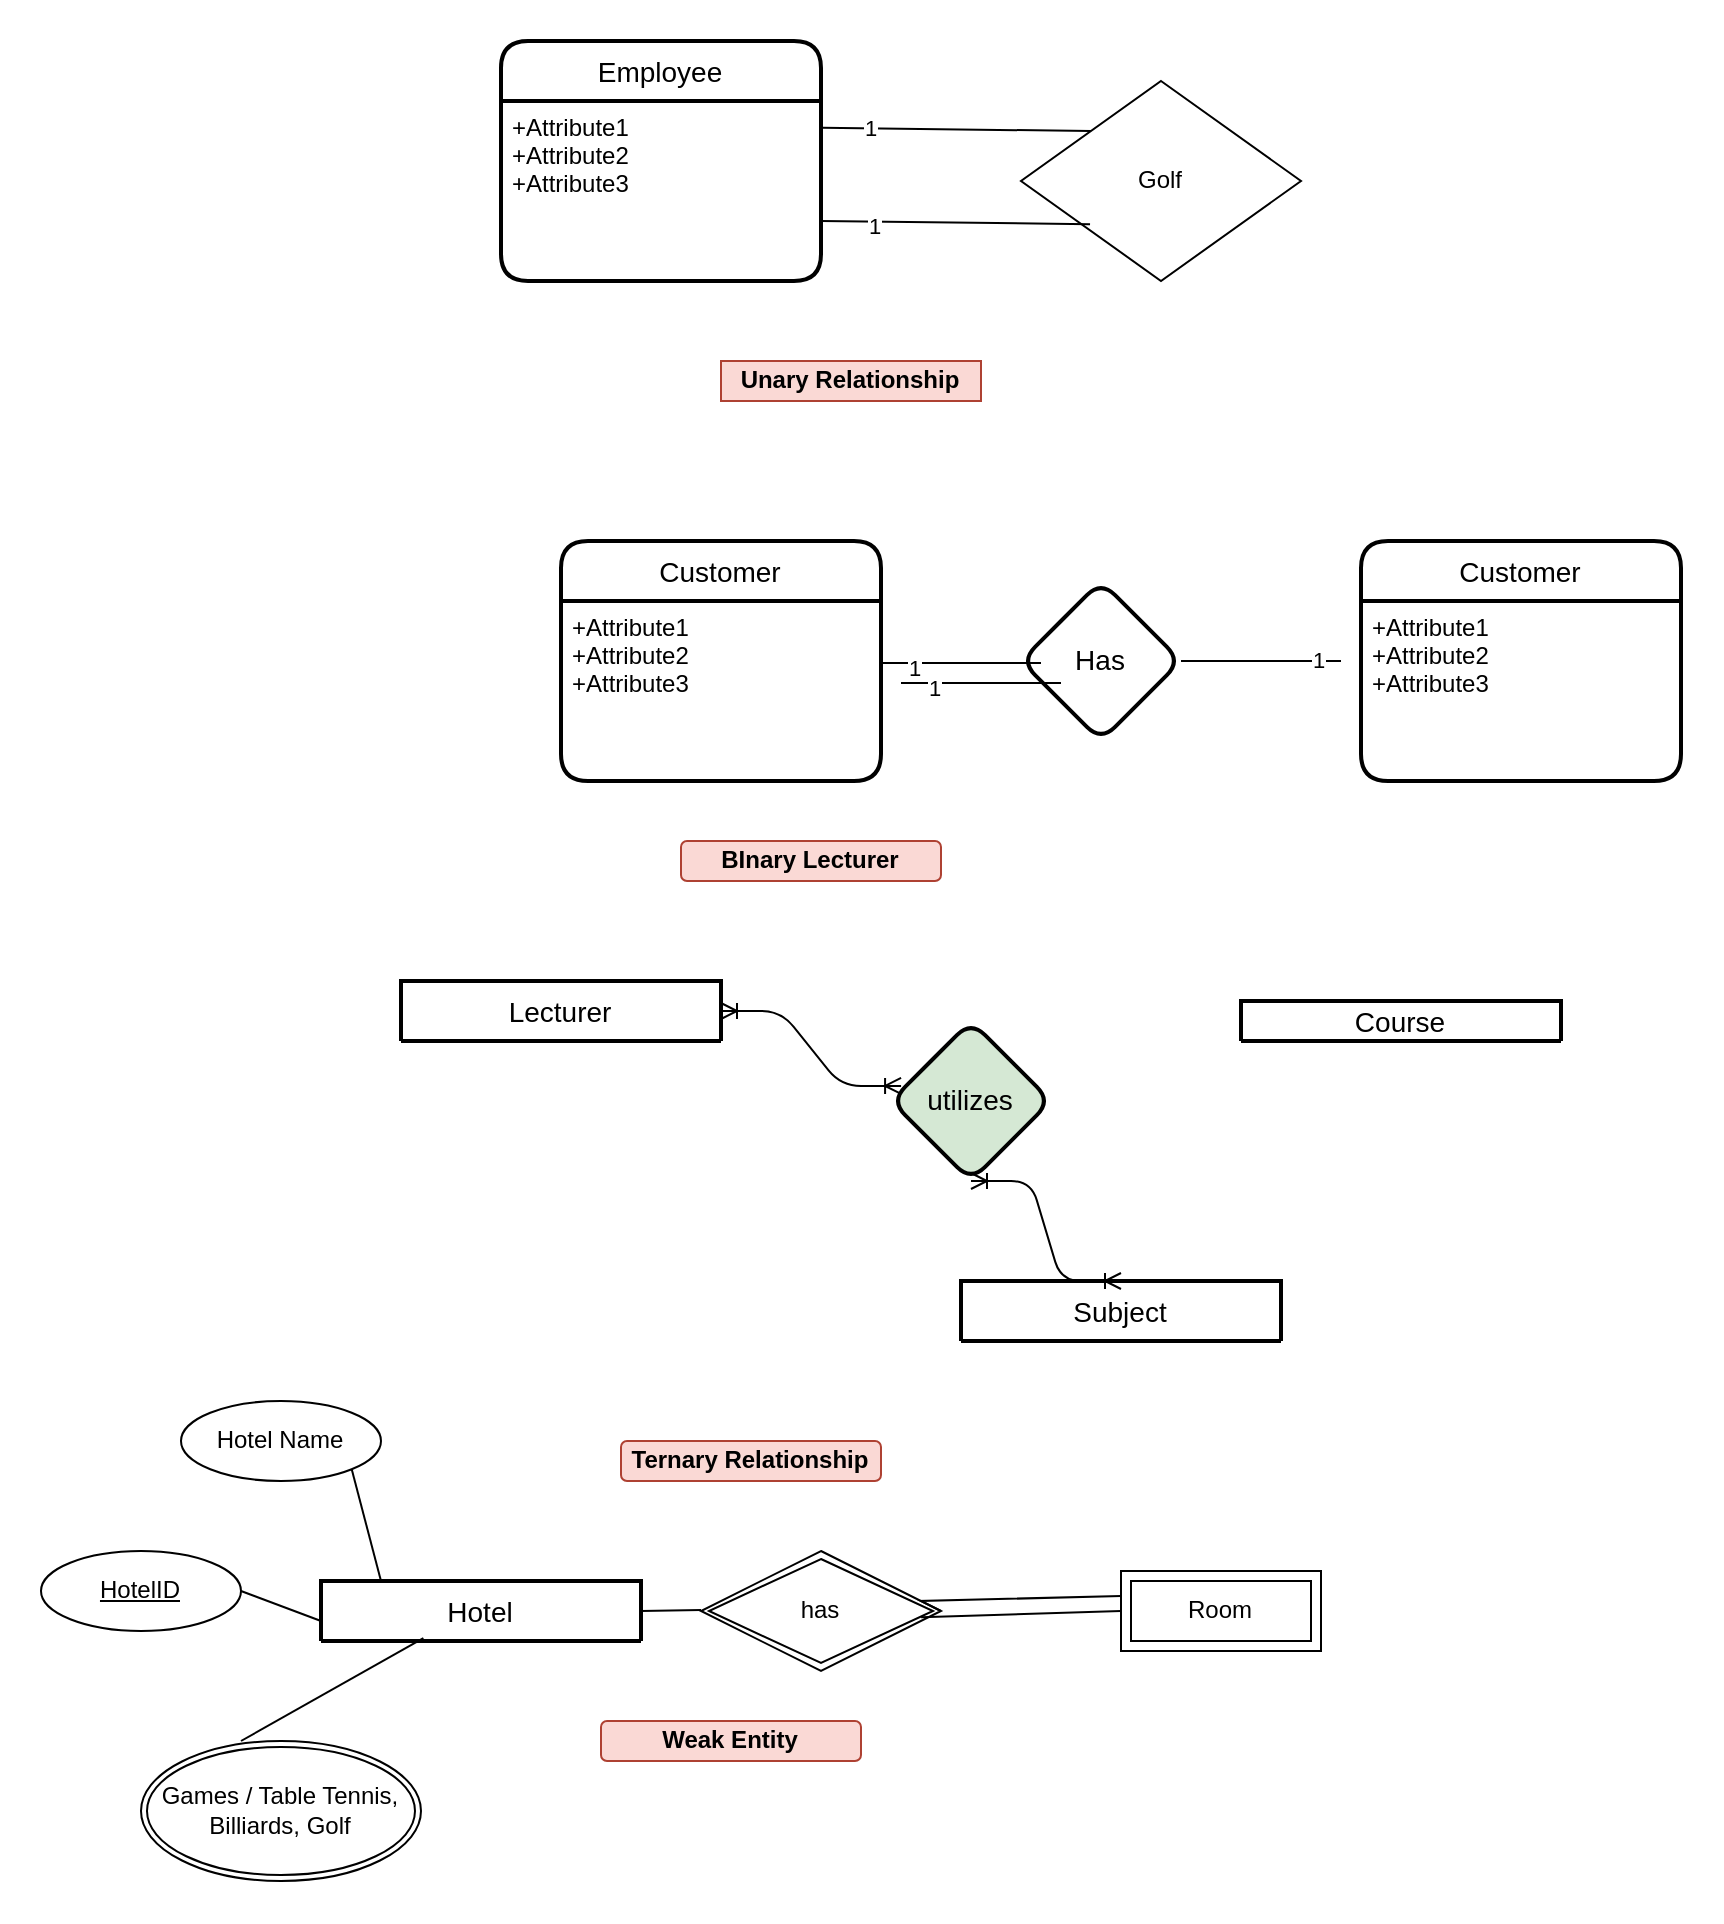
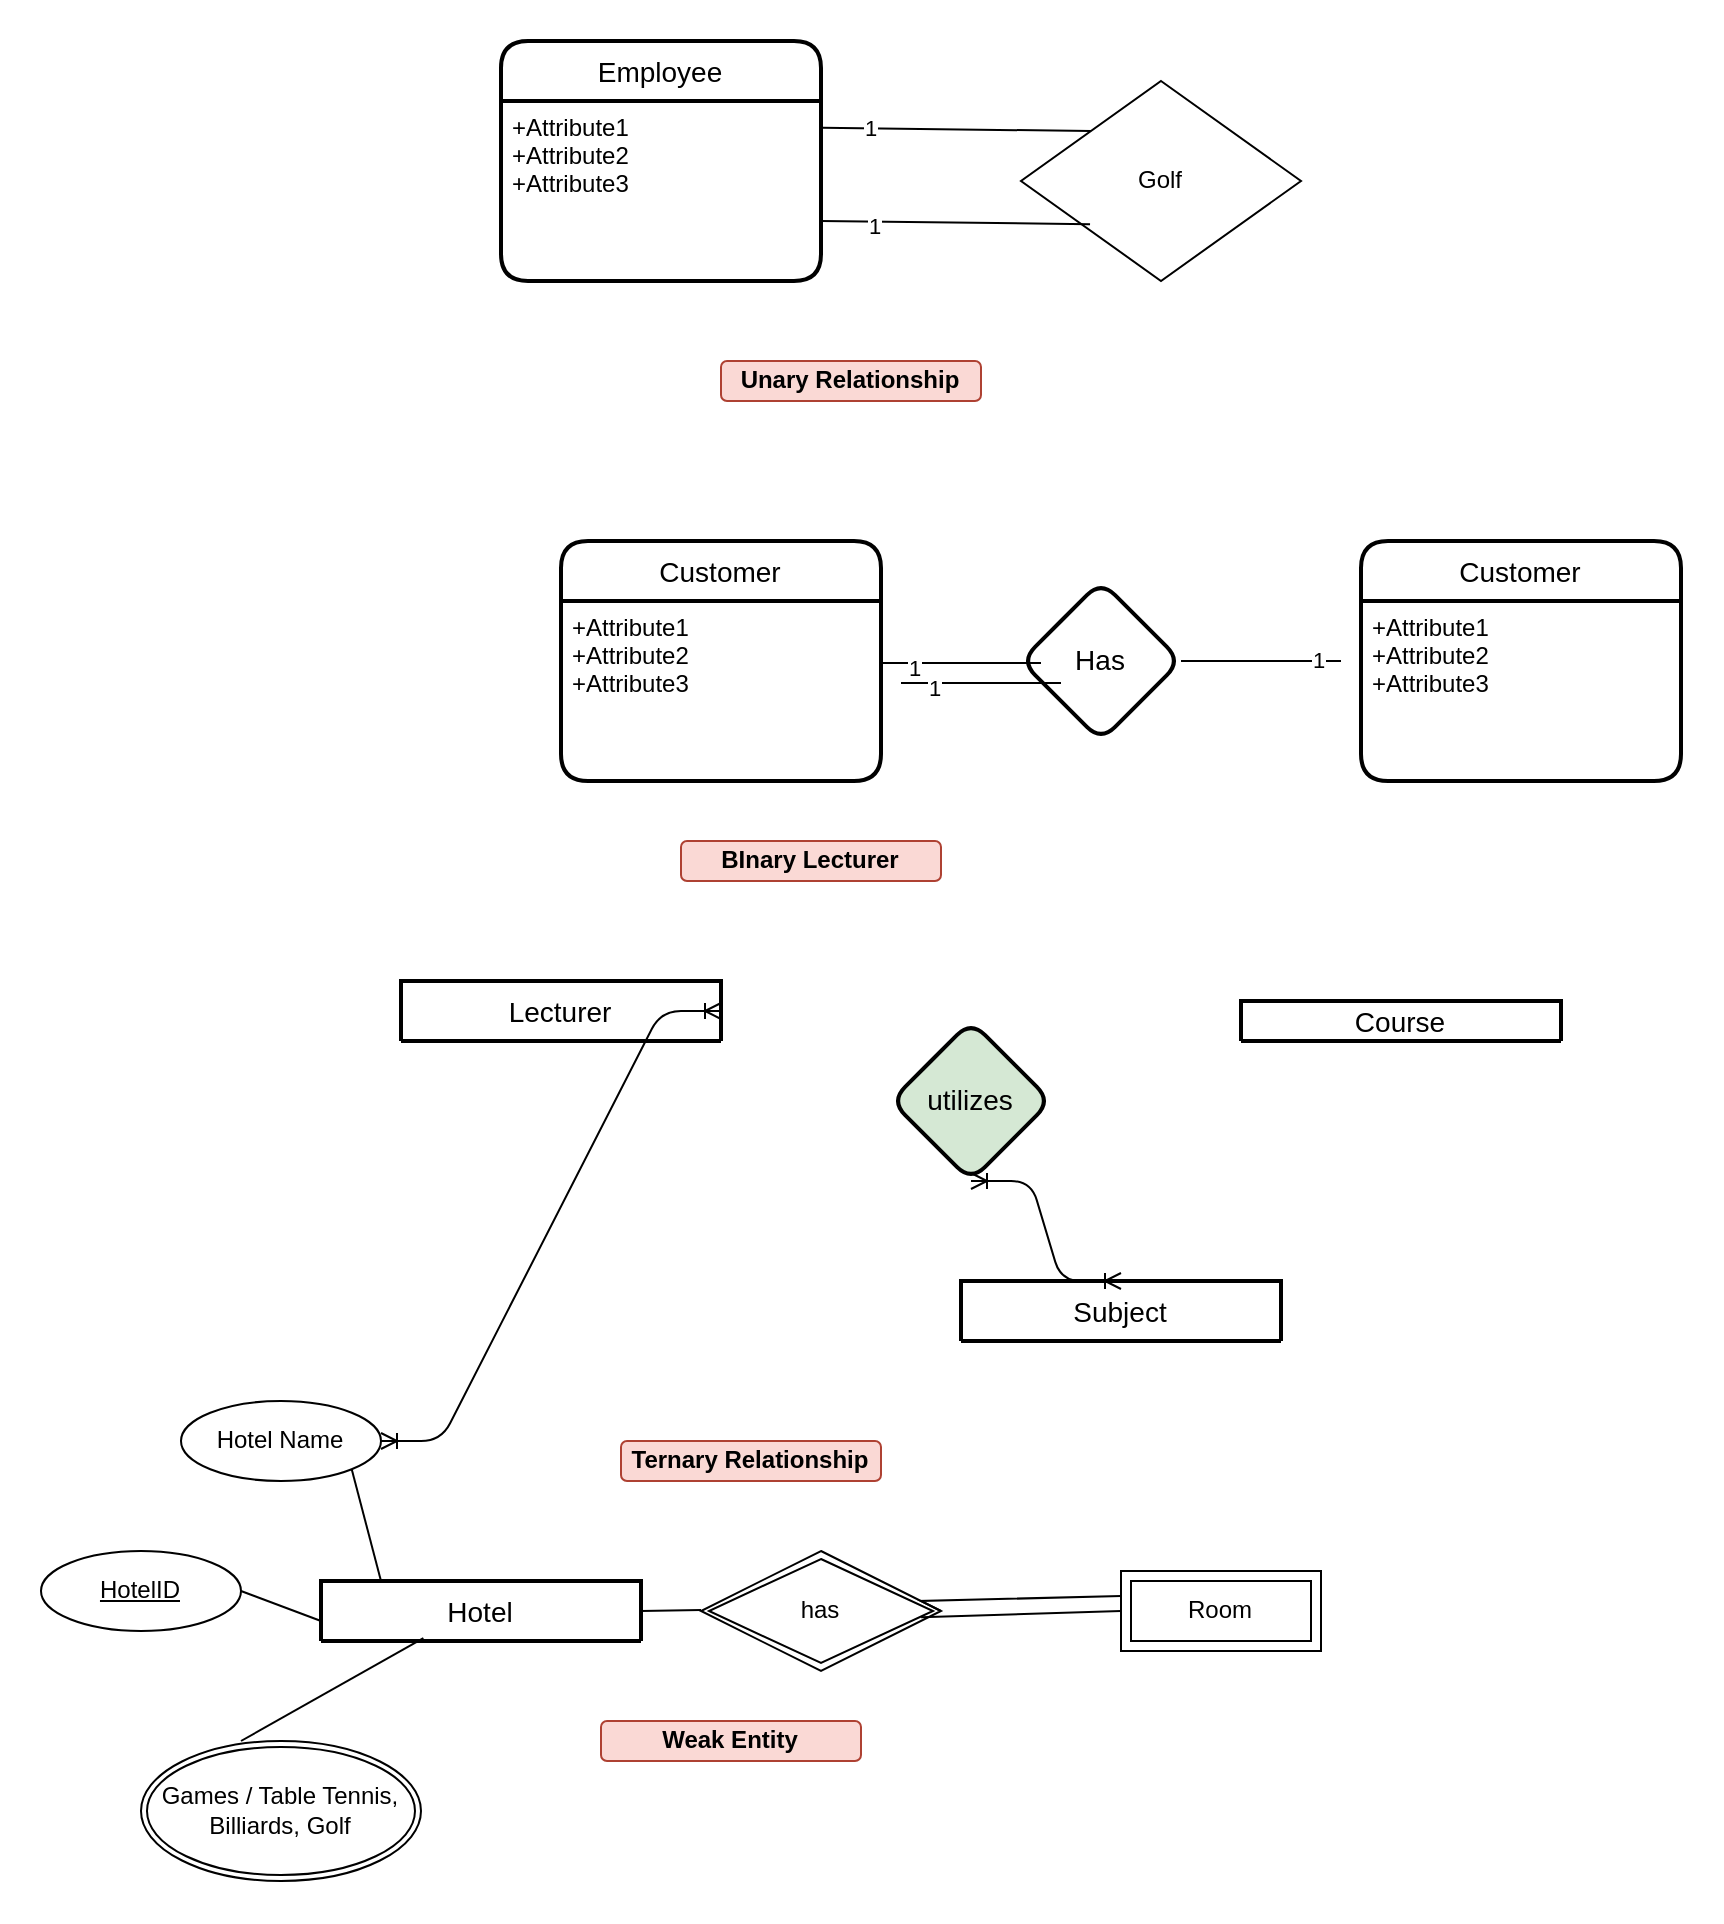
(851, 381) -> (851, 381)
(811, 1048) -> (531, 1265)
